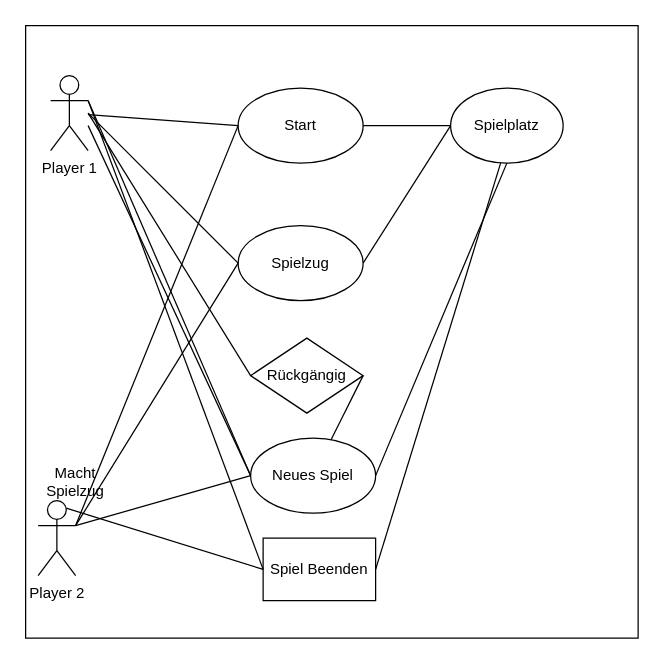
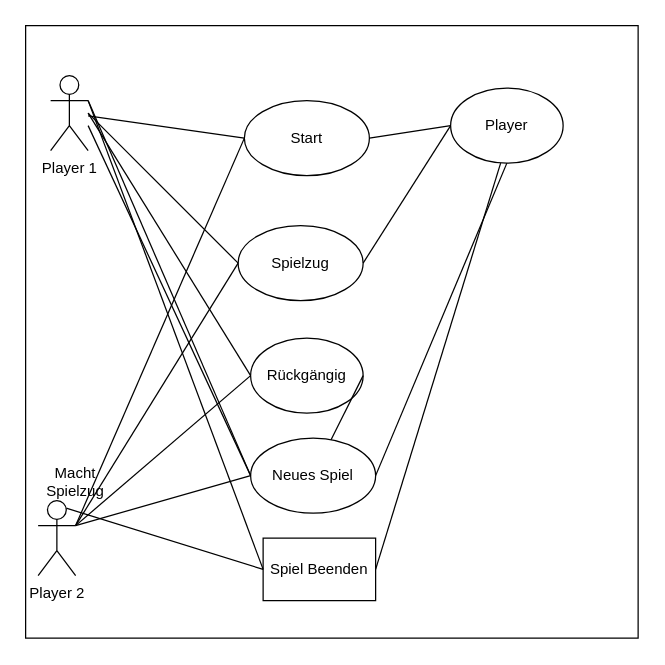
(301, 126) -> (307, 138)
(507, 126) -> (507, 126)
(307, 376) -> (307, 376)
none -> (148, 464)
